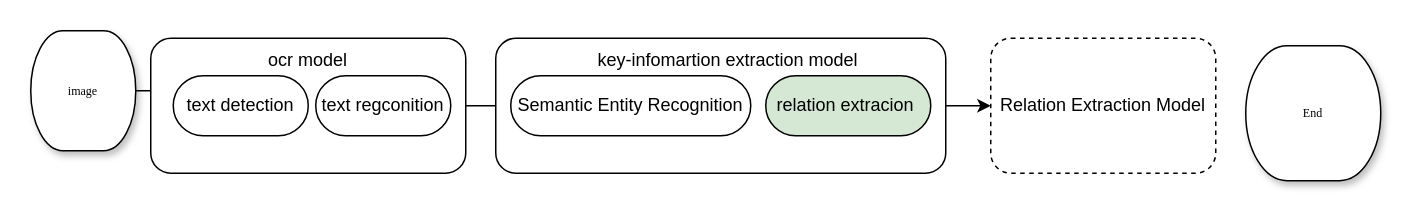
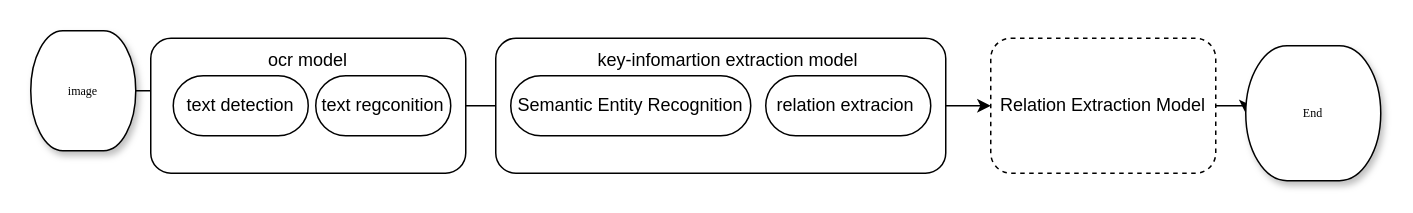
(848, 106) -> (848, 106)
none -> (1232, 106)
